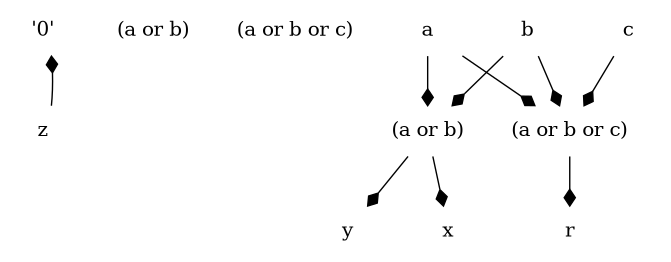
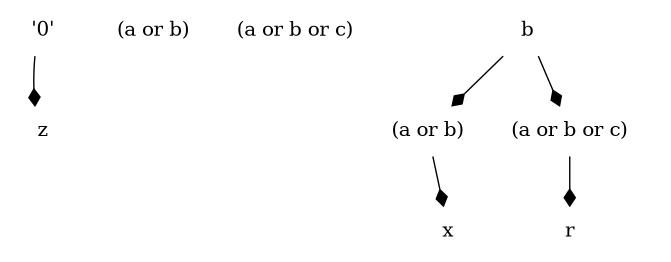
(428, 31) -> none
(628, 31) -> none
(52, 89) -> (34, 73)
(348, 231) -> none
